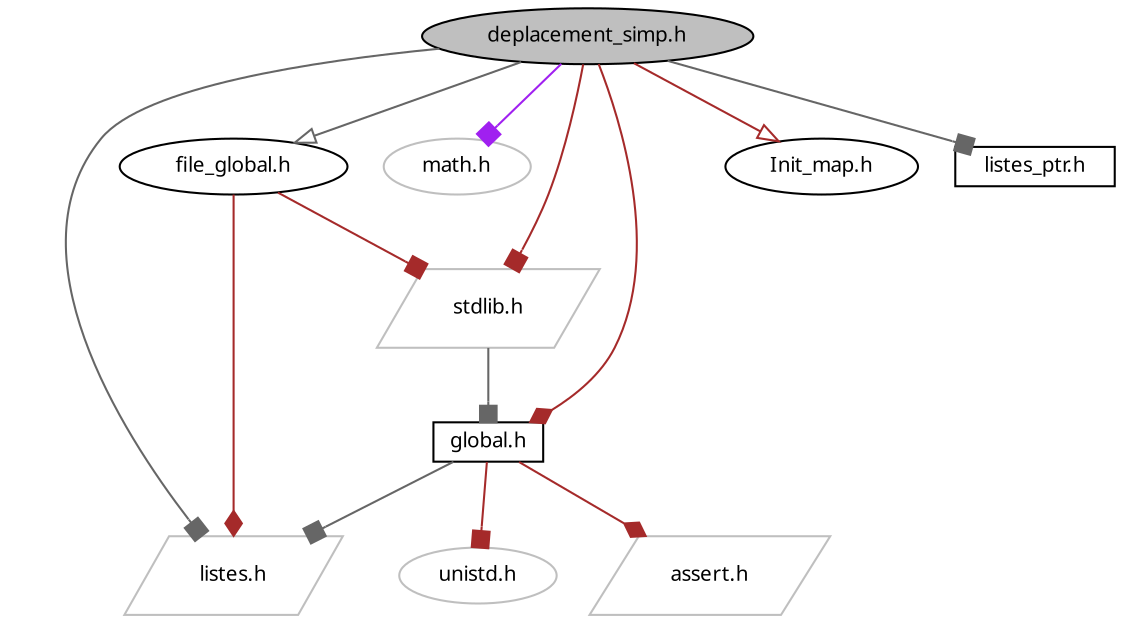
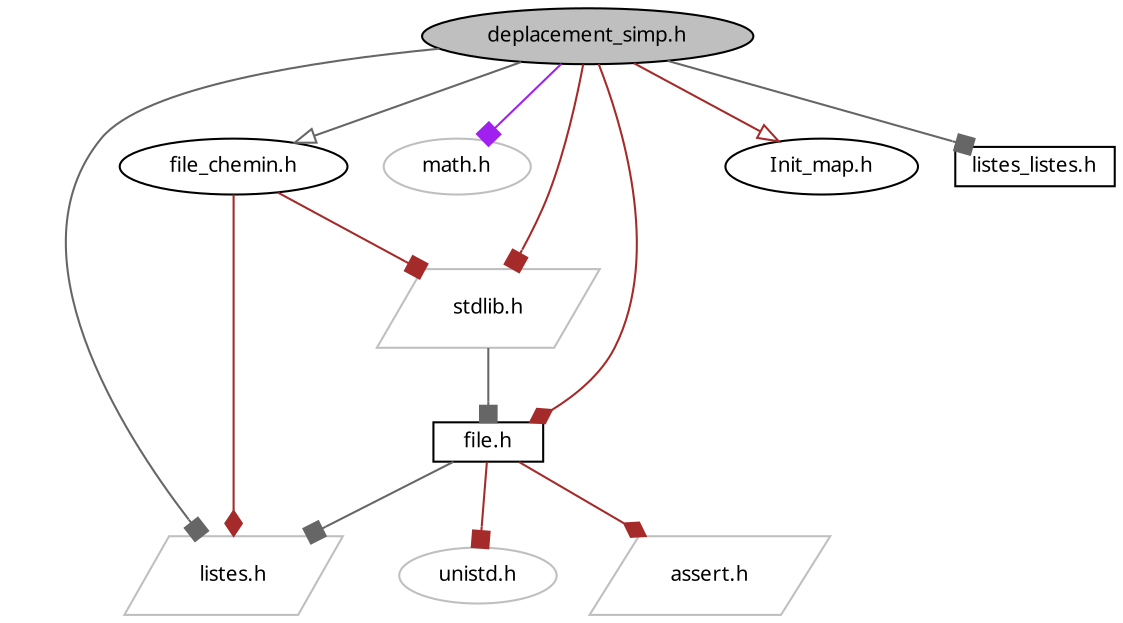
(234, 167) -> (234, 167)
(1035, 167) -> (1035, 167)
(488, 442) -> (488, 442)
